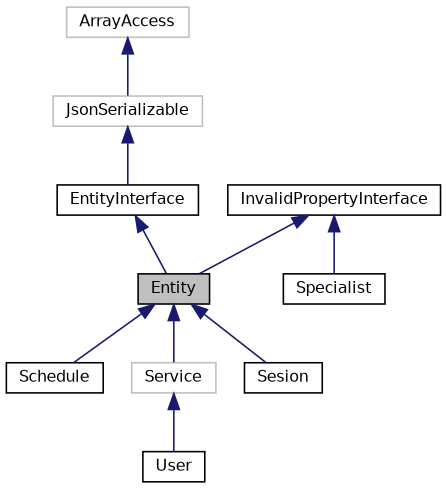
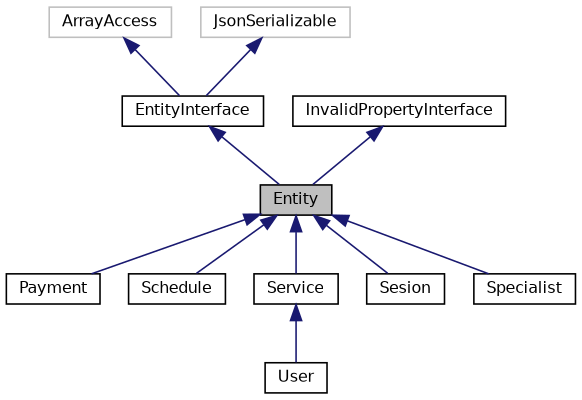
(128, 75) -> (157, 73)
(334, 253) -> (418, 247)
none -> (53, 289)
(174, 378) -> (296, 289)
